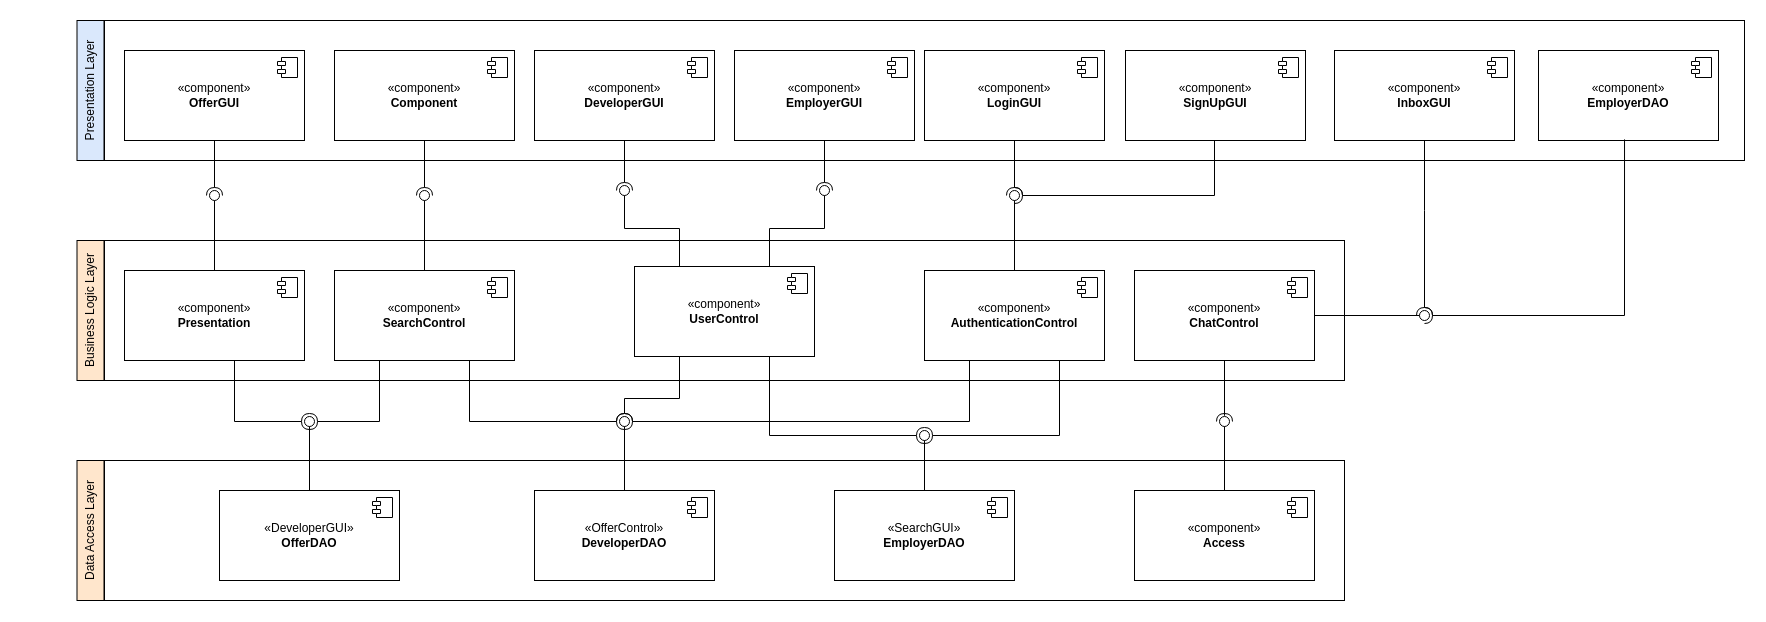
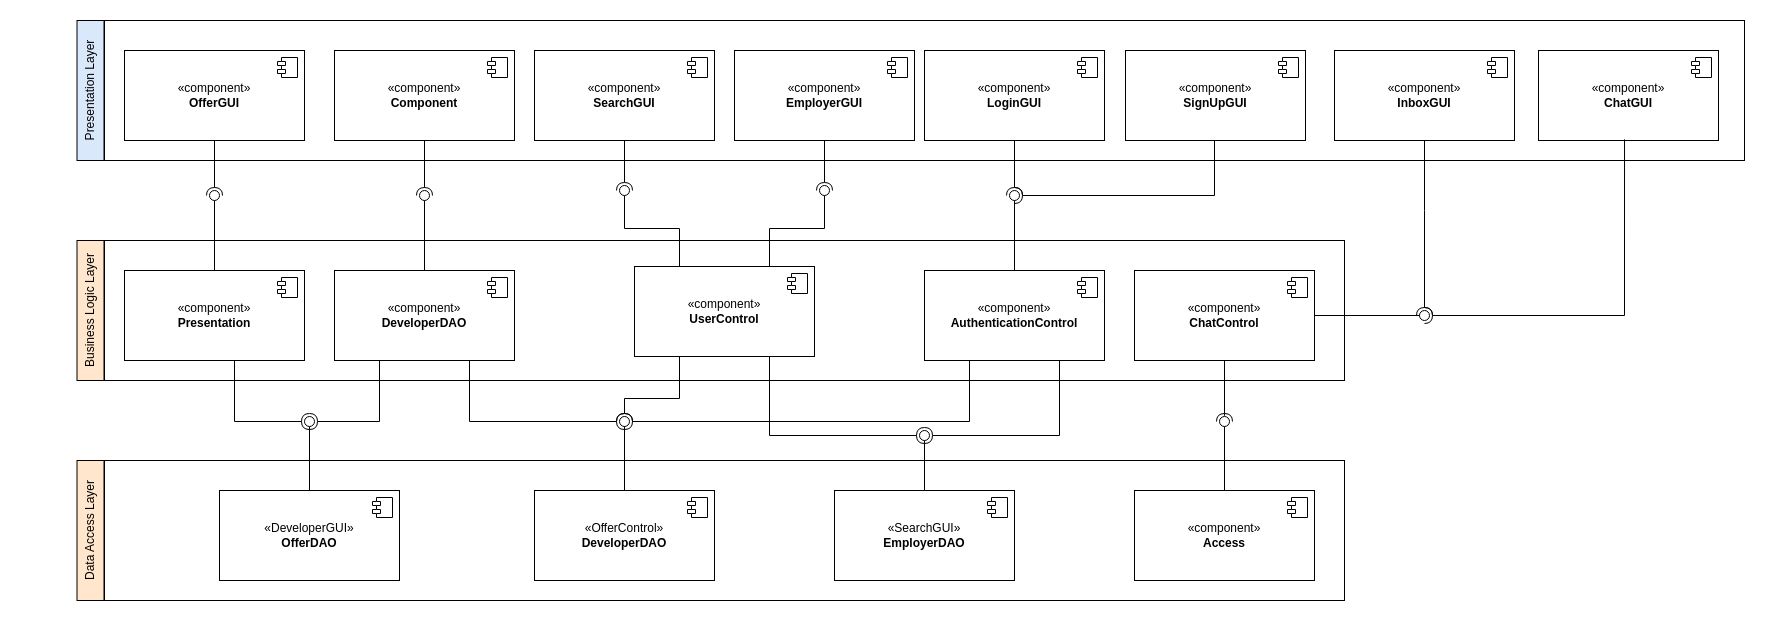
(625, 96) -> (625, 96)
(1629, 96) -> (1629, 96)
(425, 316) -> (425, 316)
